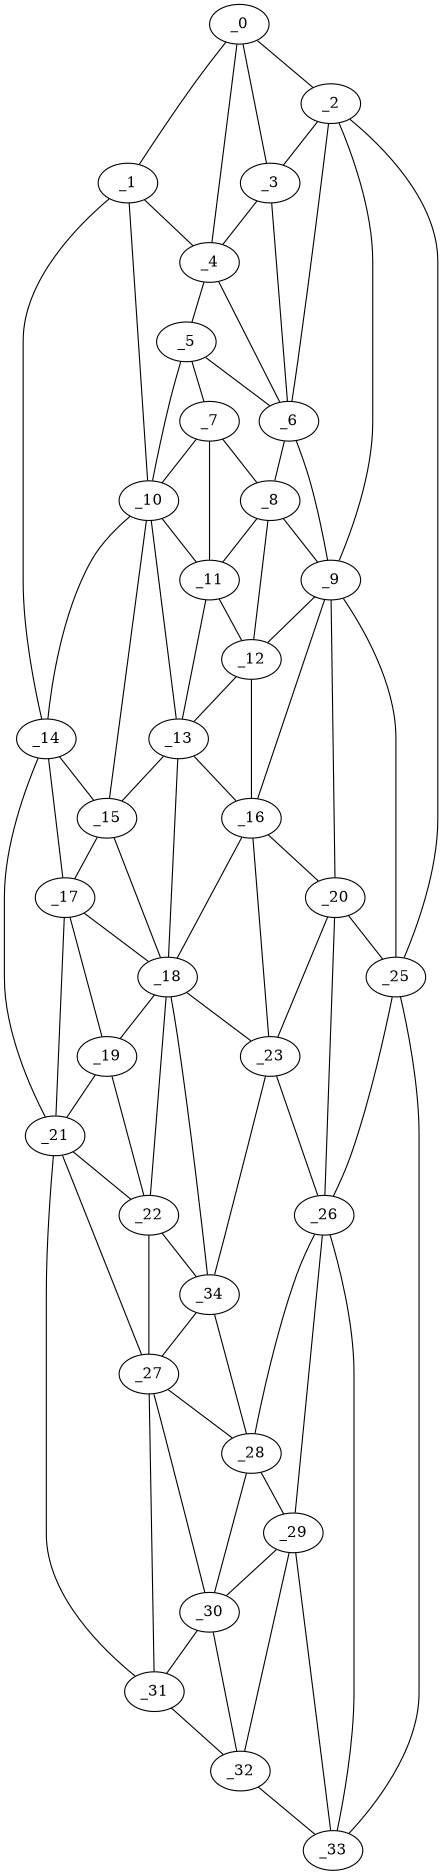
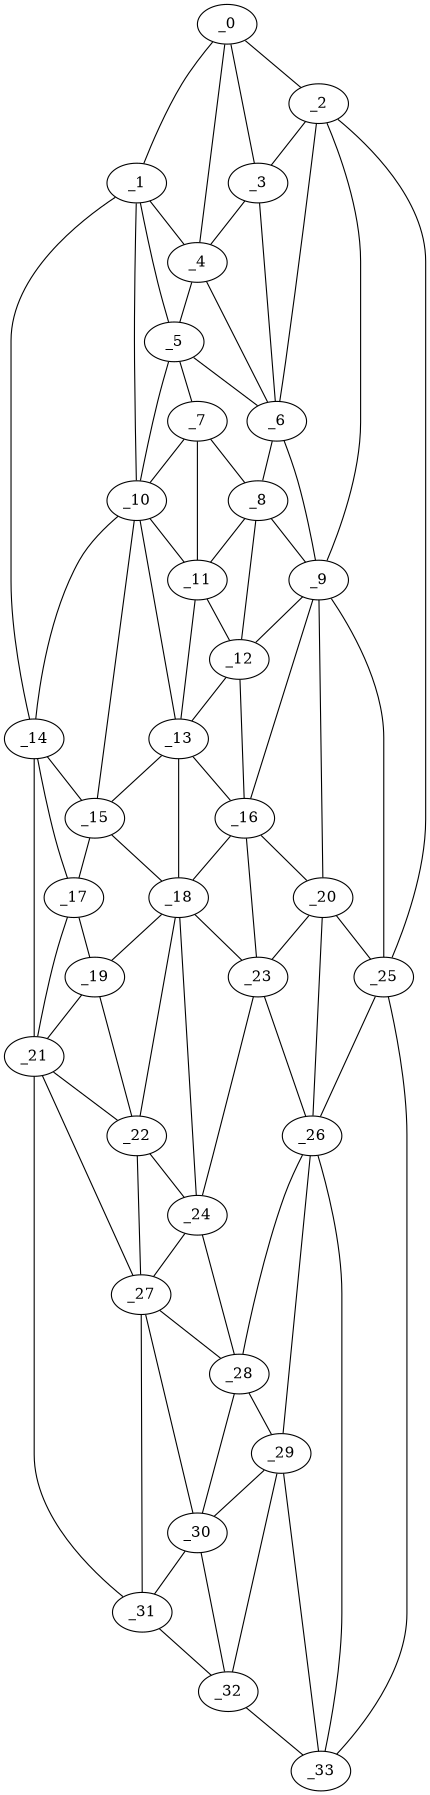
none -> (153, 263)
(116, 937) -> none
(210, 1295) -> (197, 1215)
